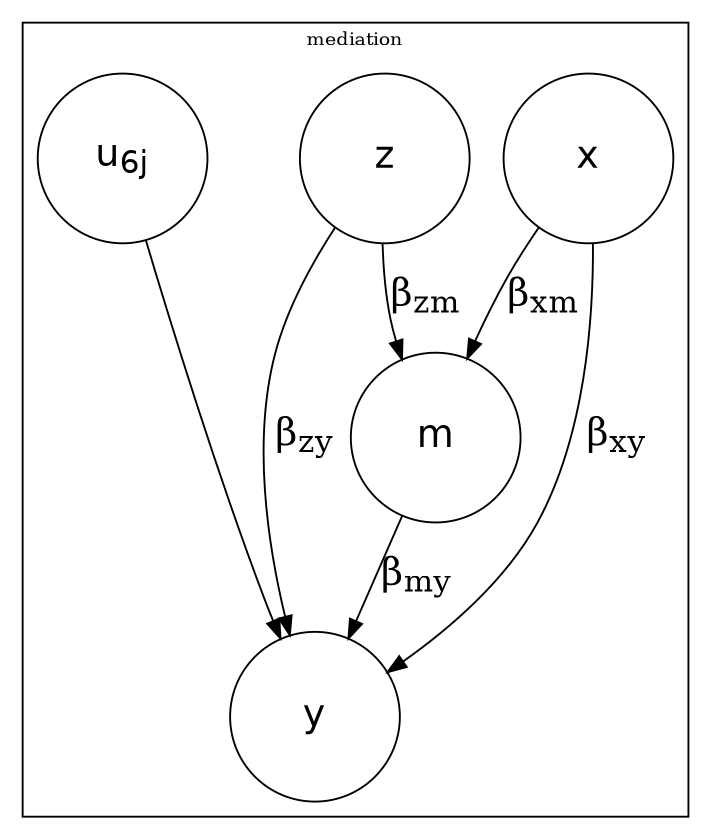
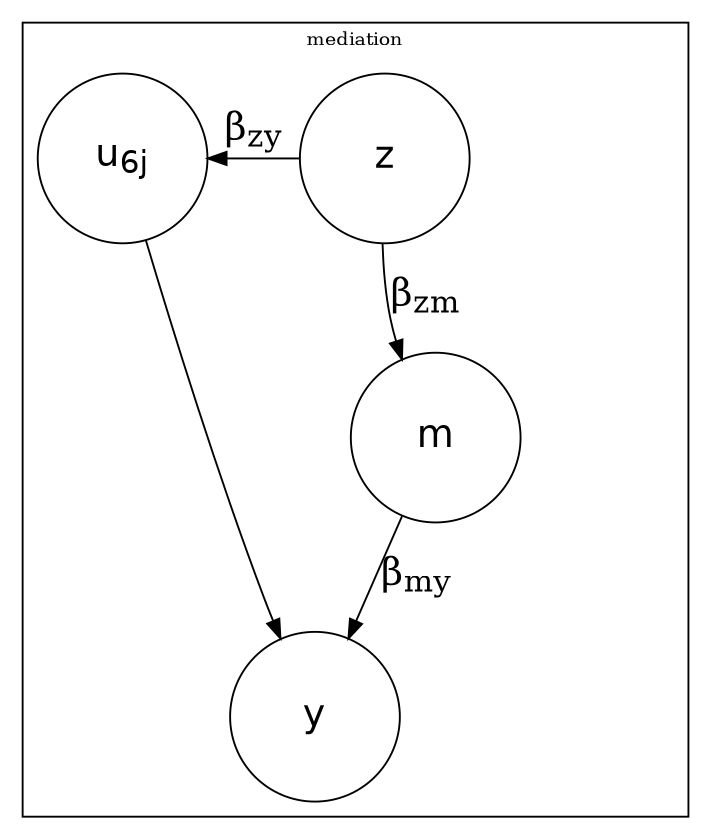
(588, 158) -> none
(265, 415) -> (263, 158)
